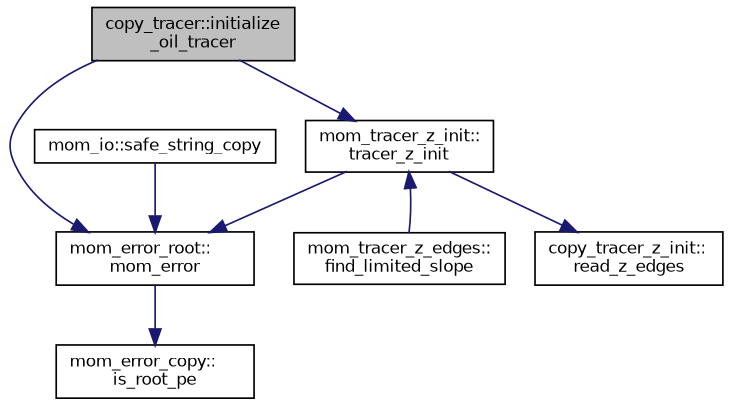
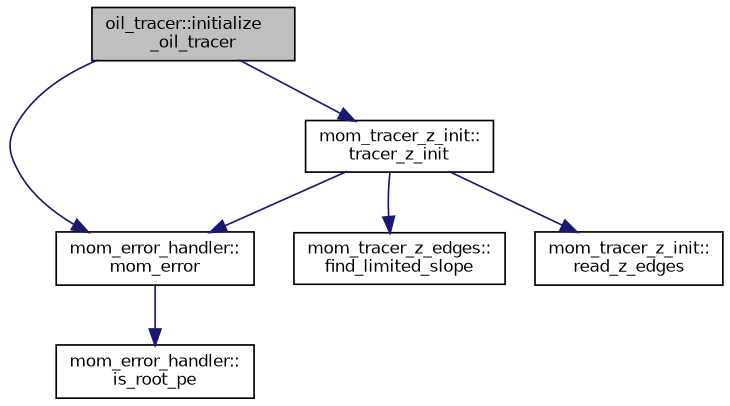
(193, 34) -> (193, 34)
(155, 146) -> none
(411, 211) -> (388, 194)
(155, 259) -> (155, 259)
(629, 259) -> (629, 259)
(155, 372) -> (155, 372)
